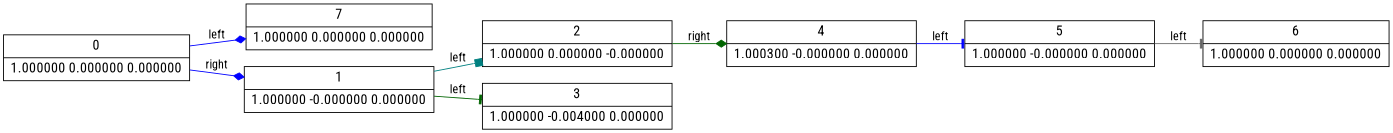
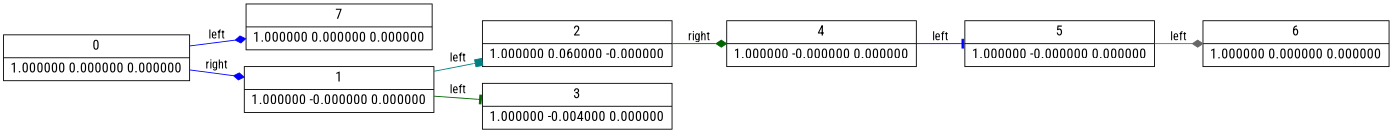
(1177, 44) -> (1173, 44)
(577, 54) -> (577, 54)
(822, 54) -> (822, 54)
